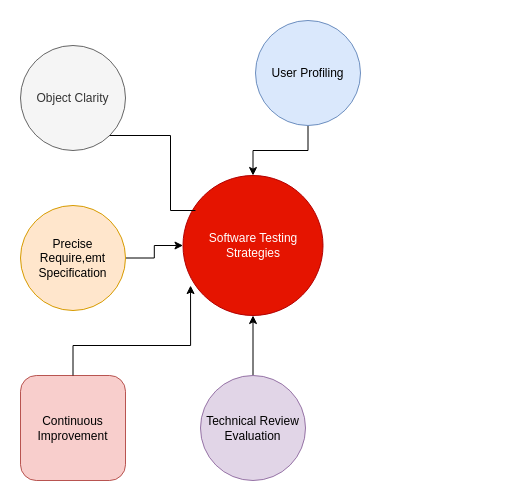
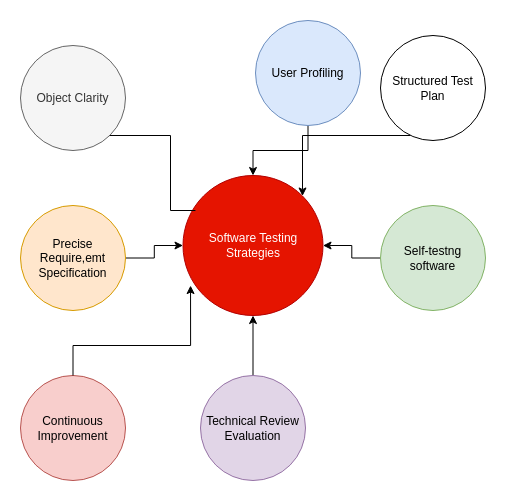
none -> (433, 88)
none -> (330, 136)
none -> (352, 255)
none -> (433, 258)
(73, 428) -> (73, 428)
